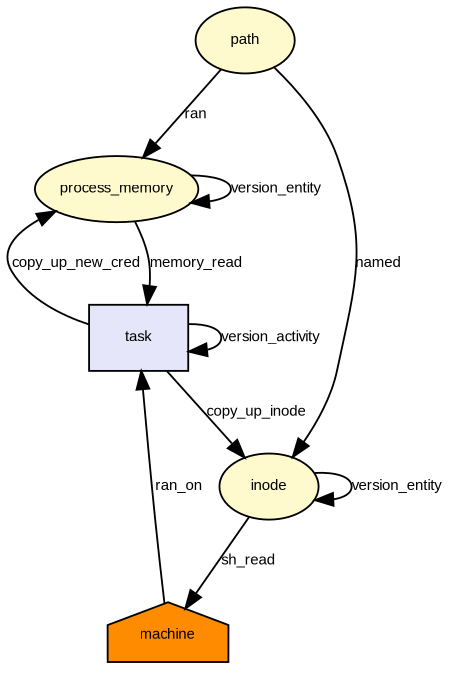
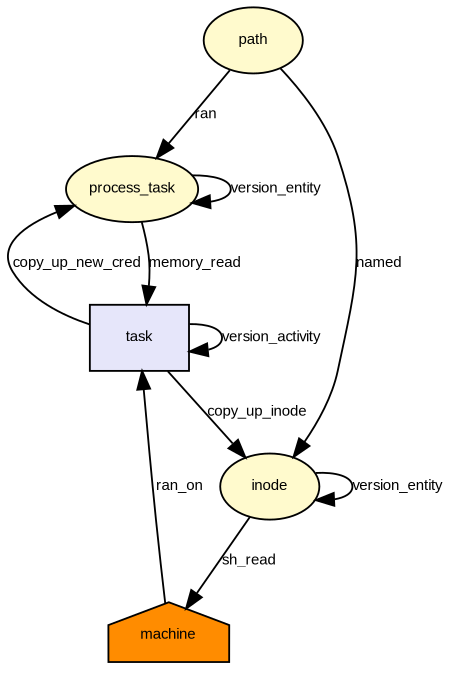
(117, 189) -> (132, 189)
